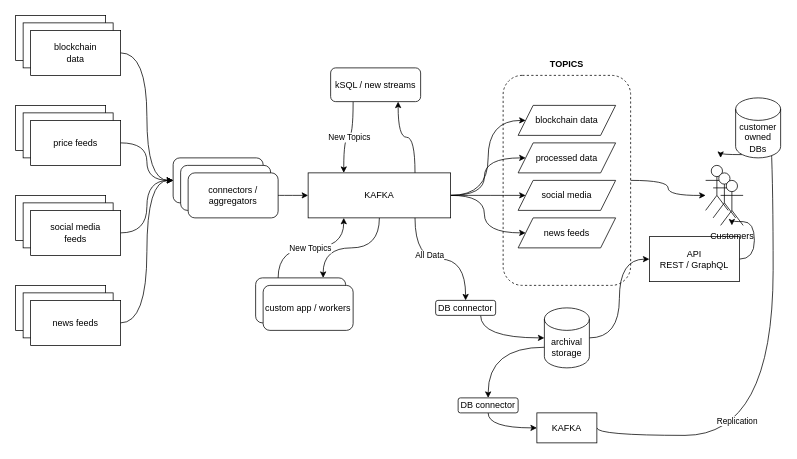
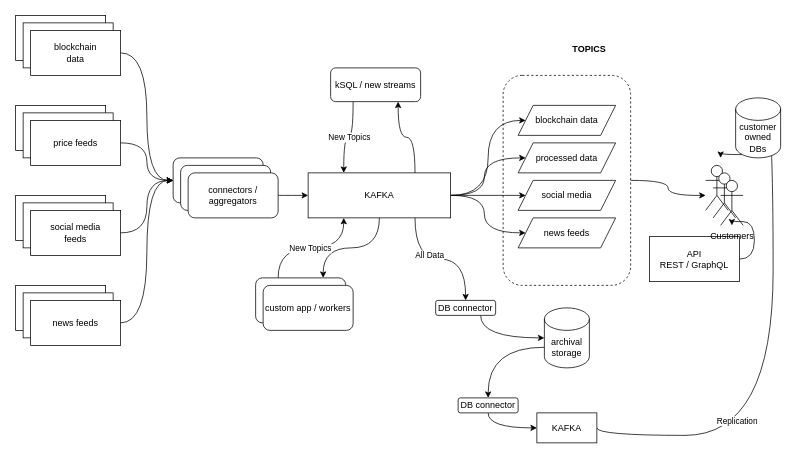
(567, 64) -> (589, 49)
(619, 301) -> none
